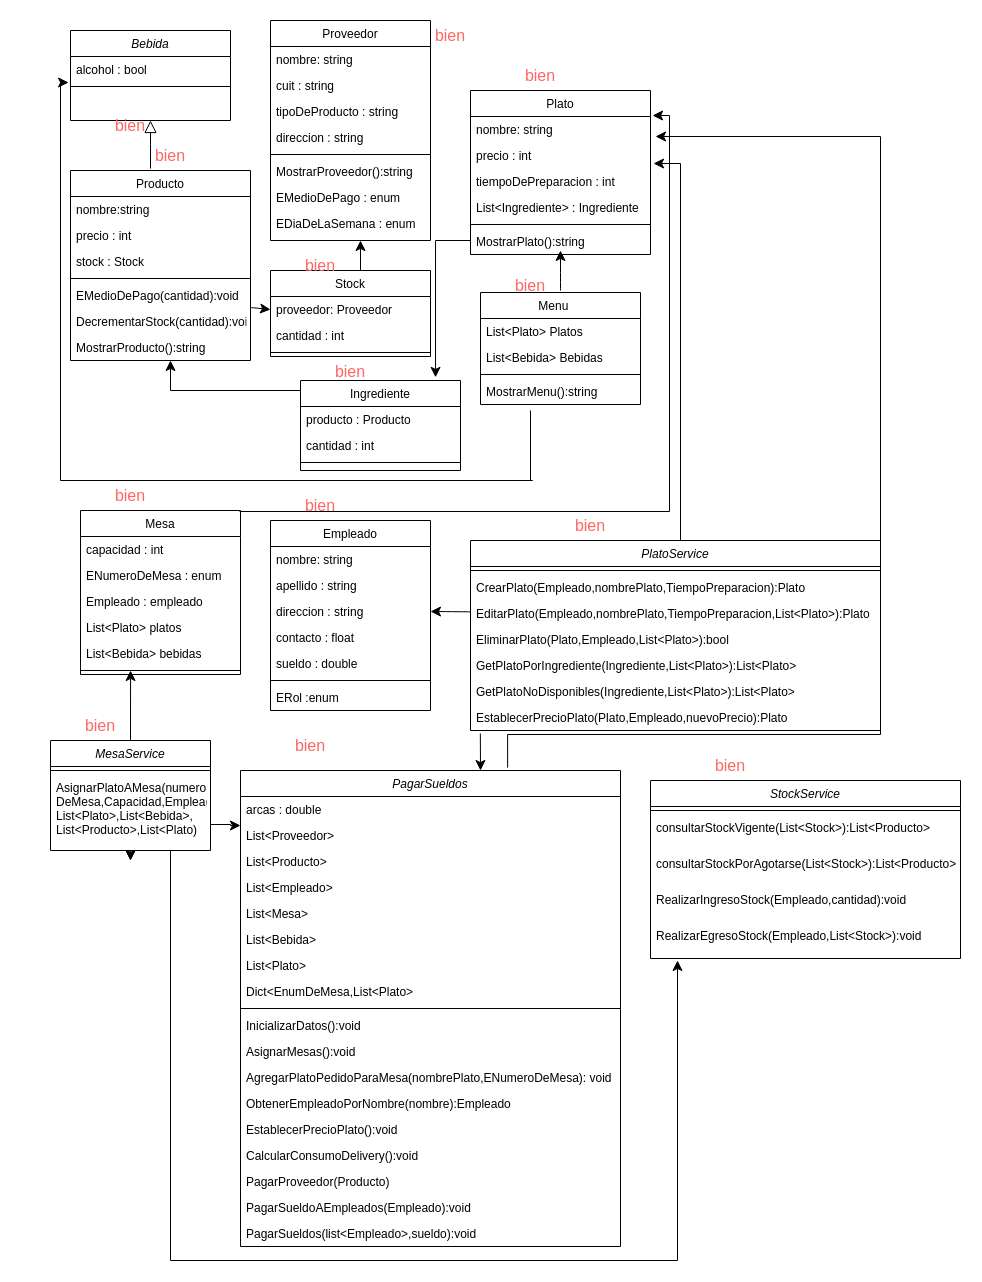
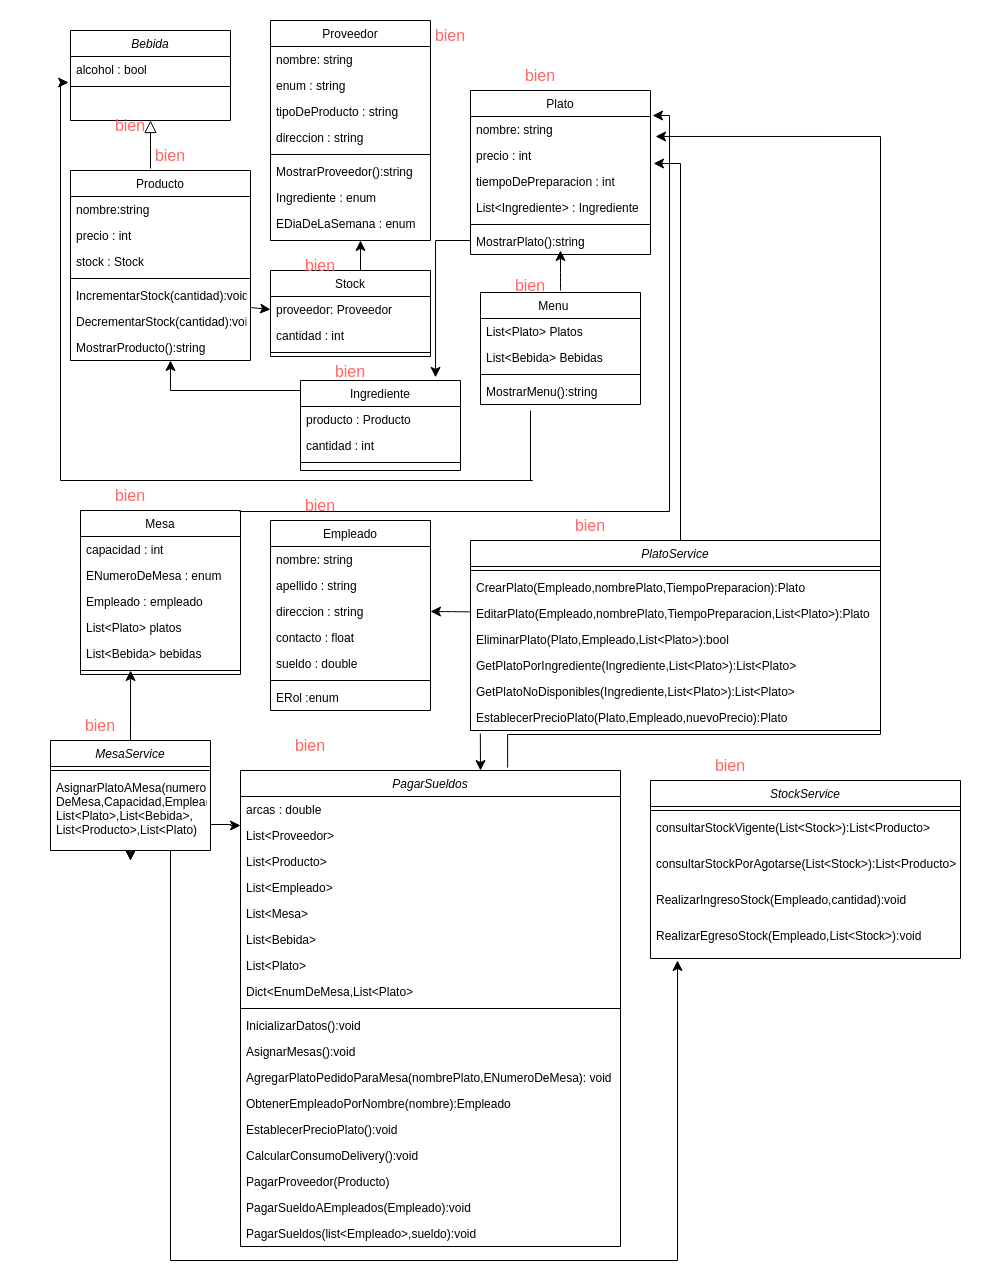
(312, 86) -> (313, 86)
(334, 198) -> (330, 198)
(160, 296) -> (175, 296)
